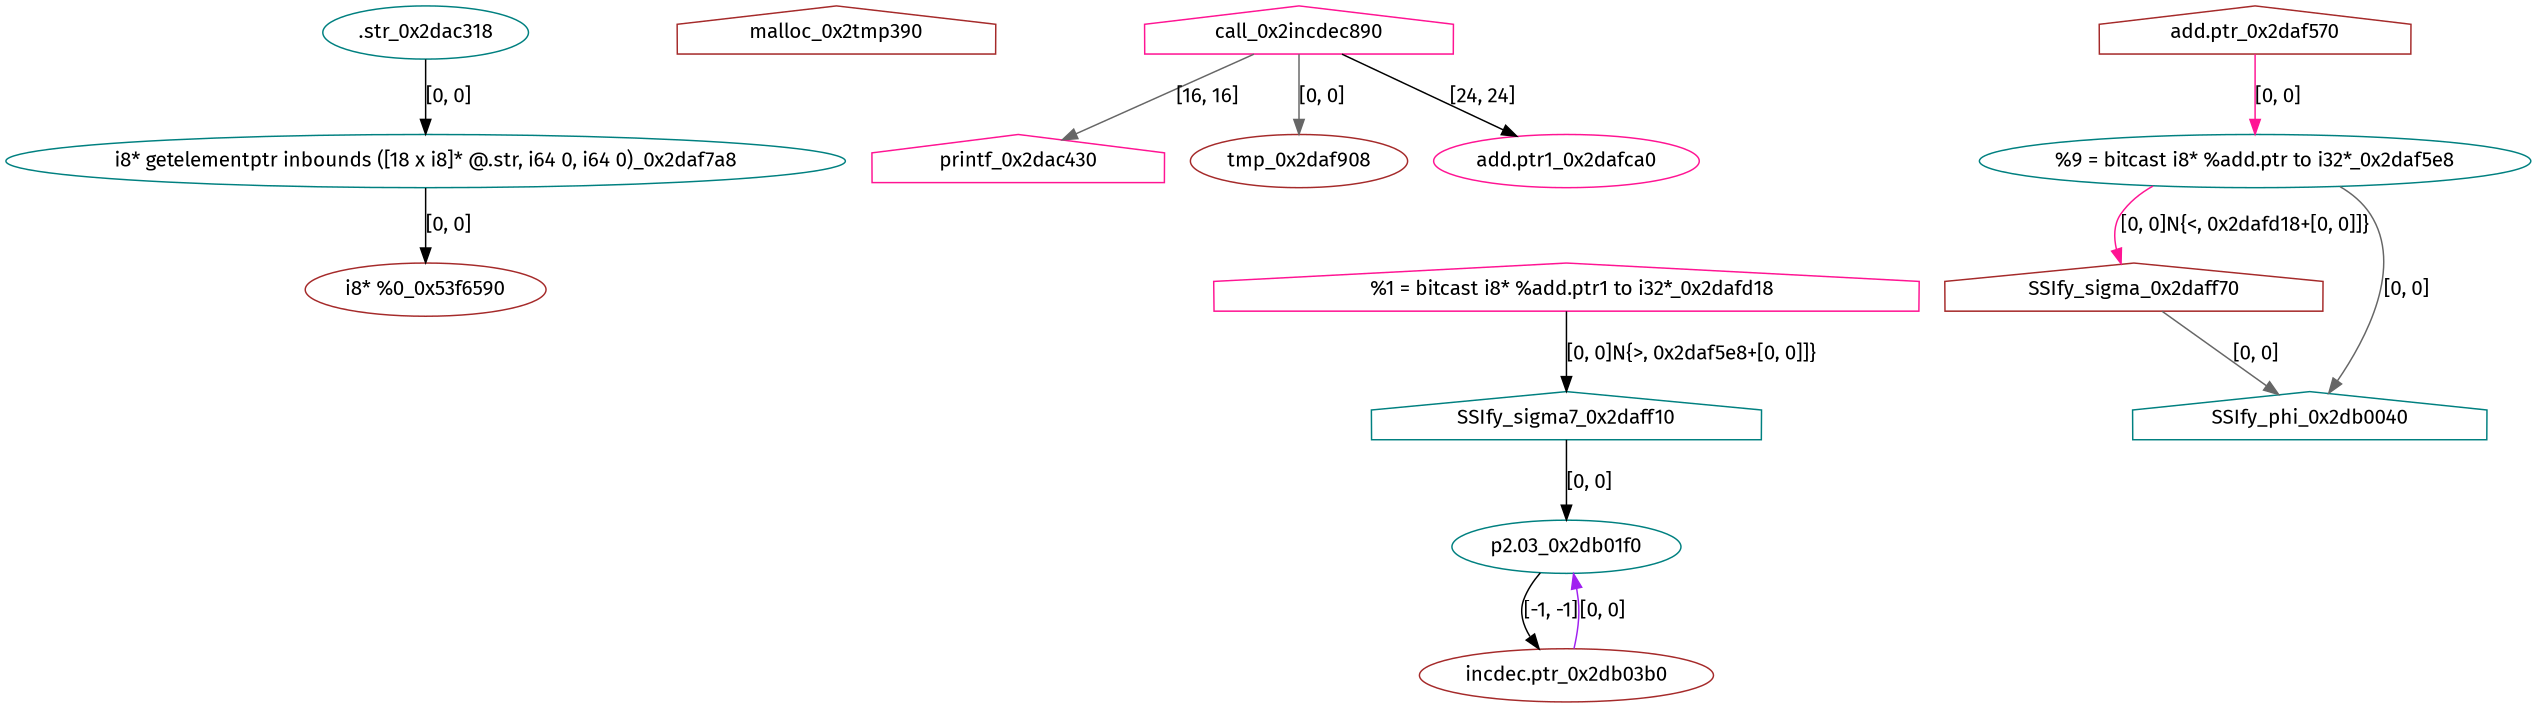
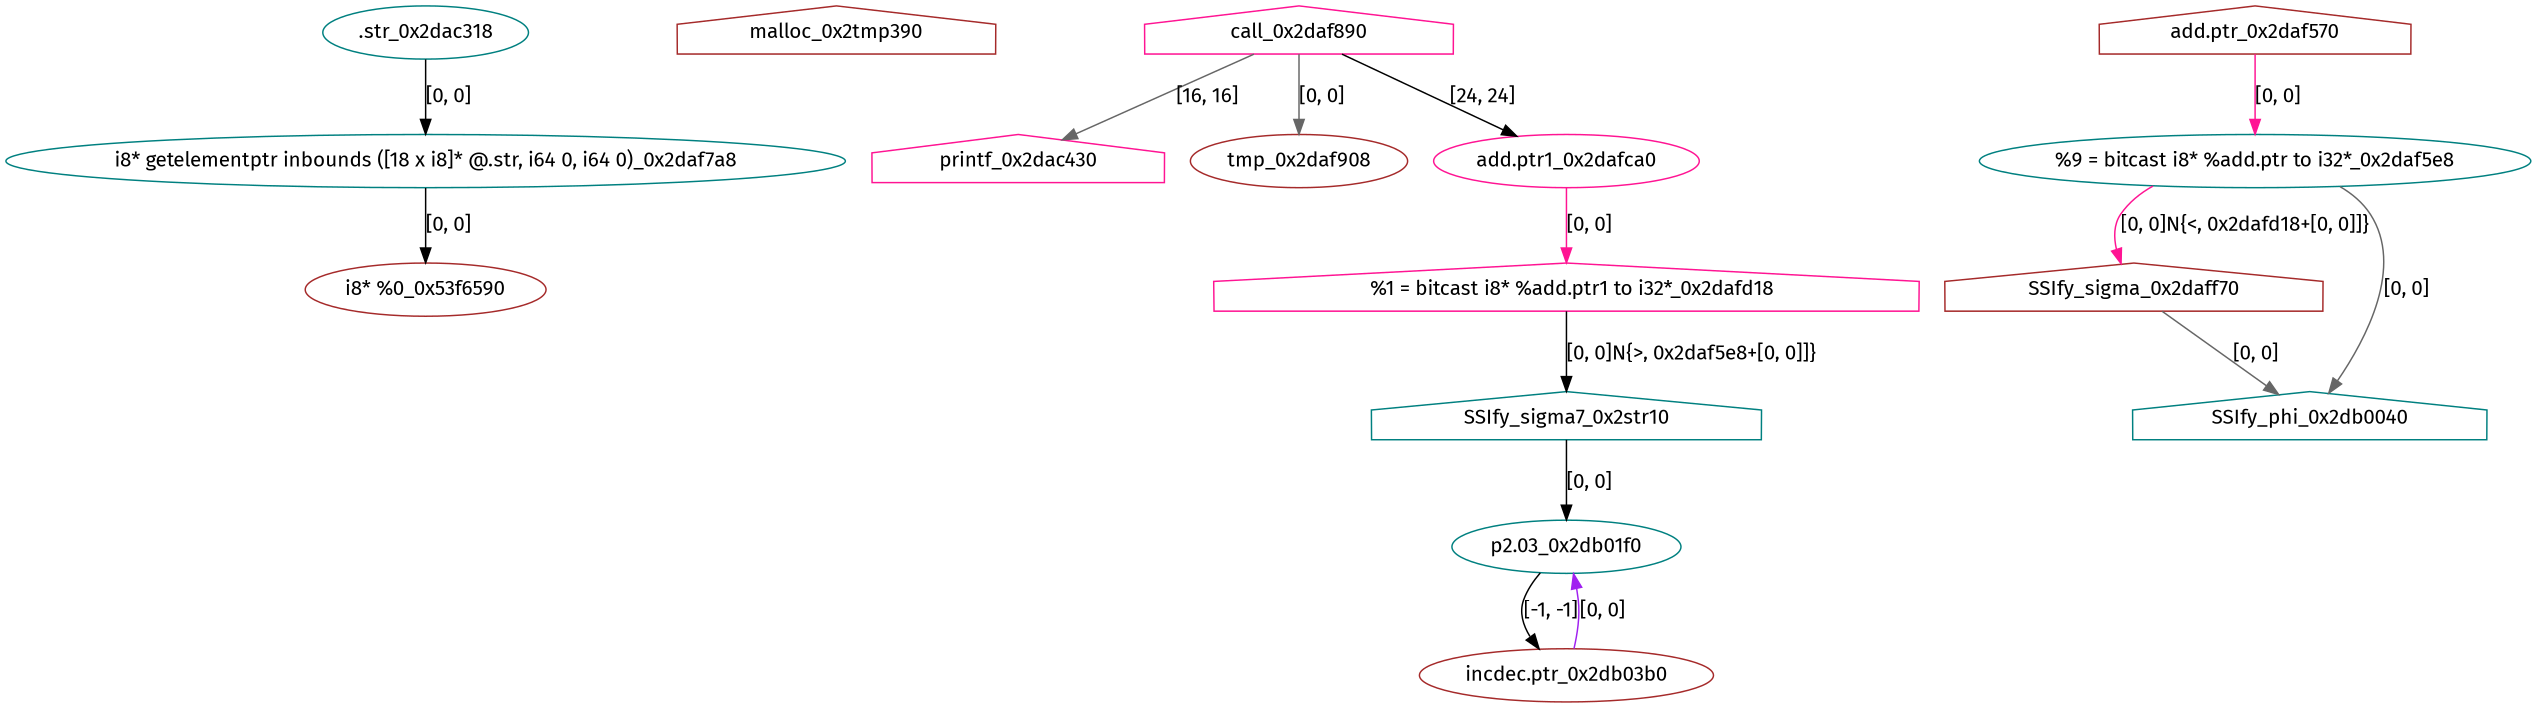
(1299, 33) -> (1299, 33)
none -> (1566, 218)
(1566, 418) -> (1566, 418)
